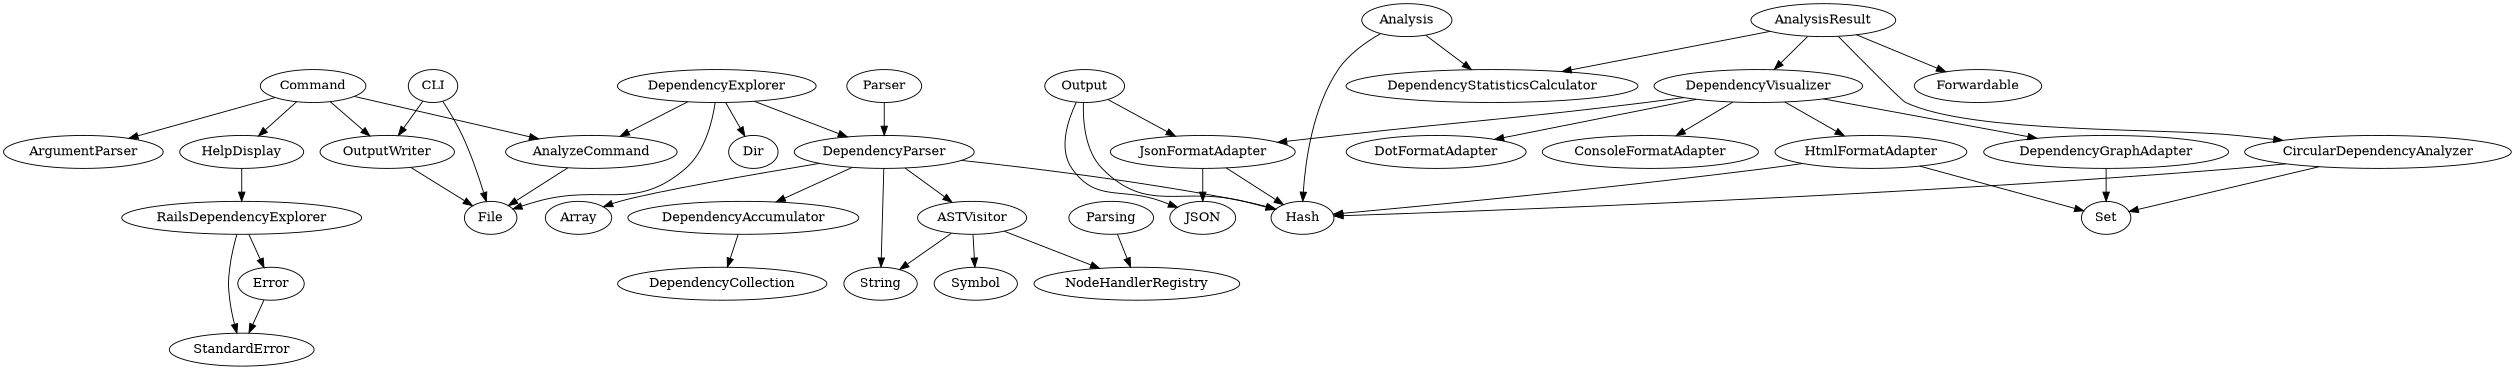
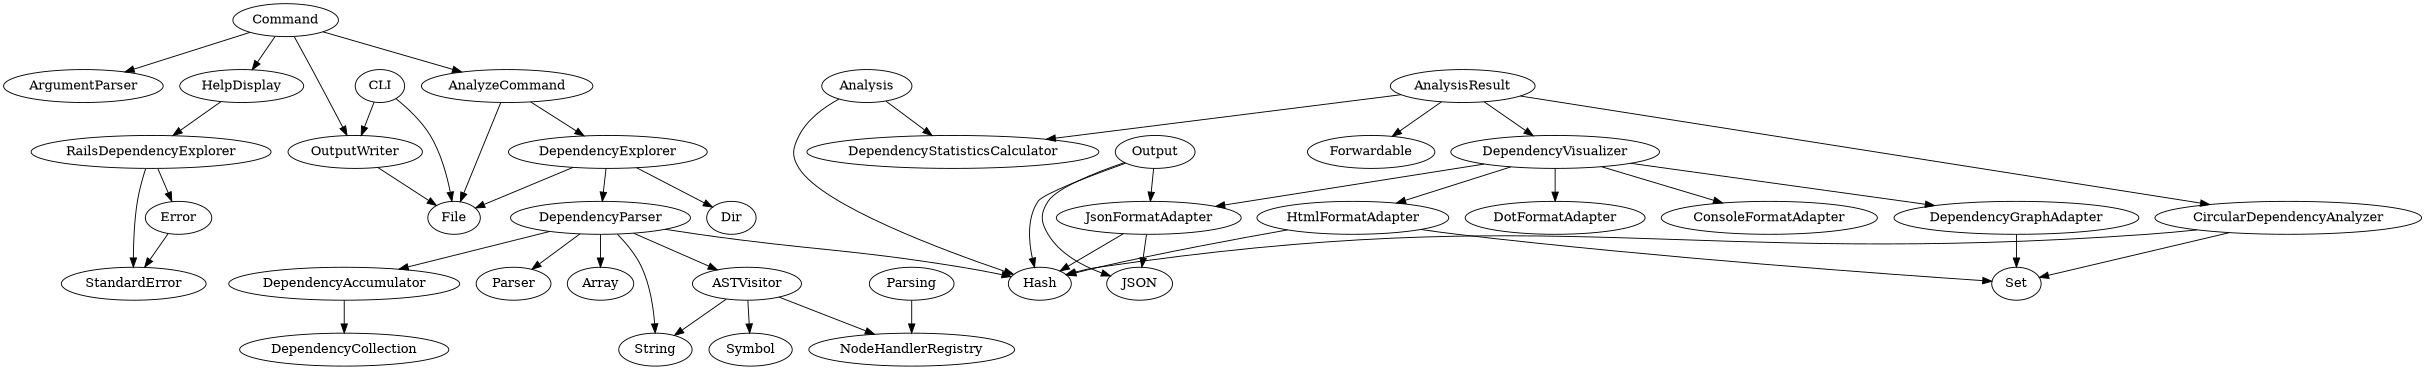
(884, 114) -> (560, 249)
(658, 117) -> (553, 116)
